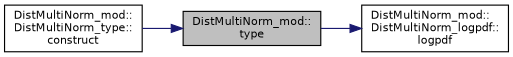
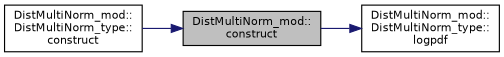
(252, 28) -> (252, 28)
(435, 28) -> (431, 28)
